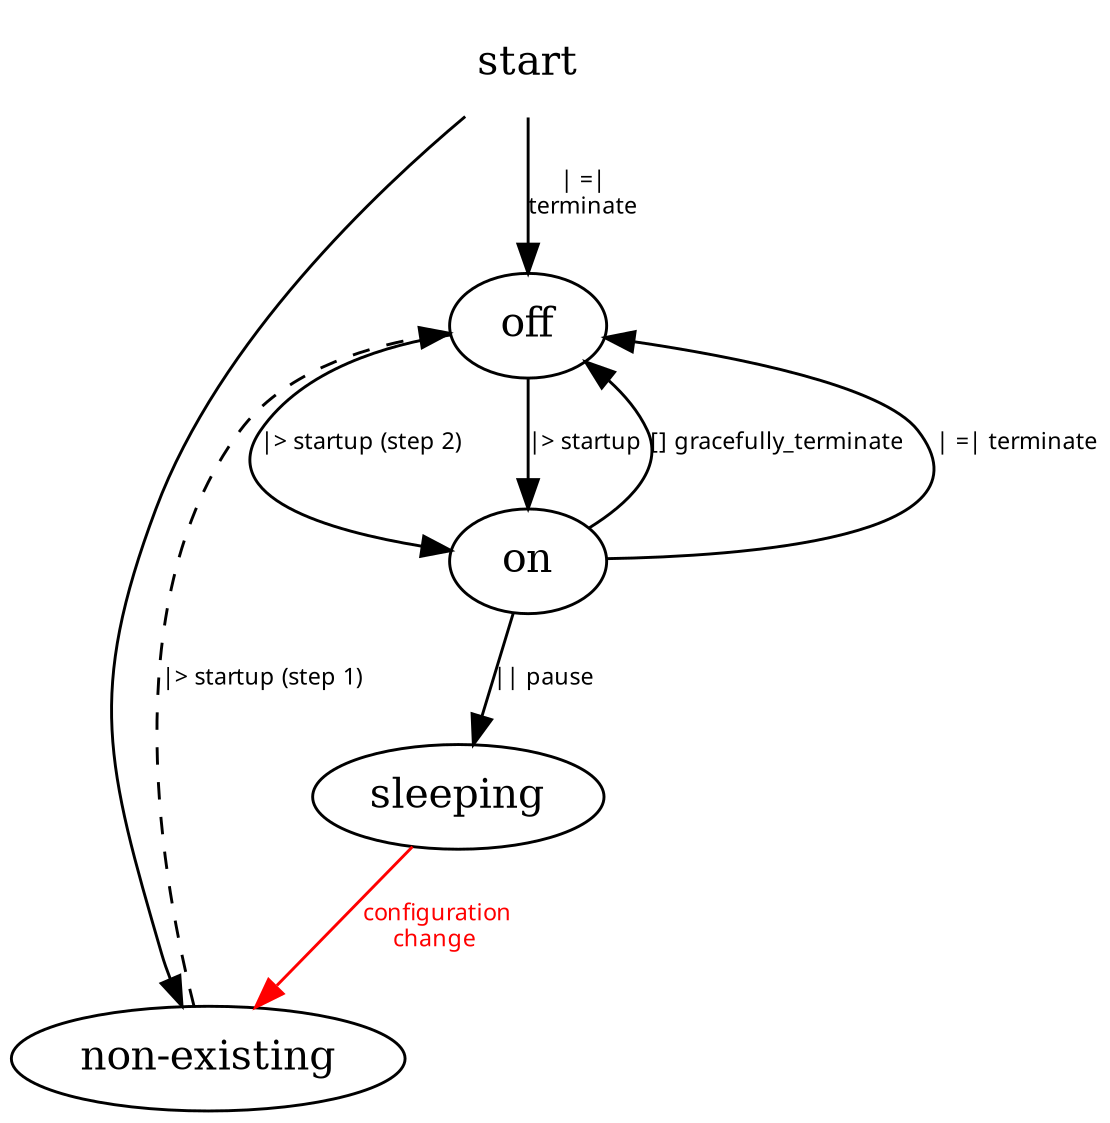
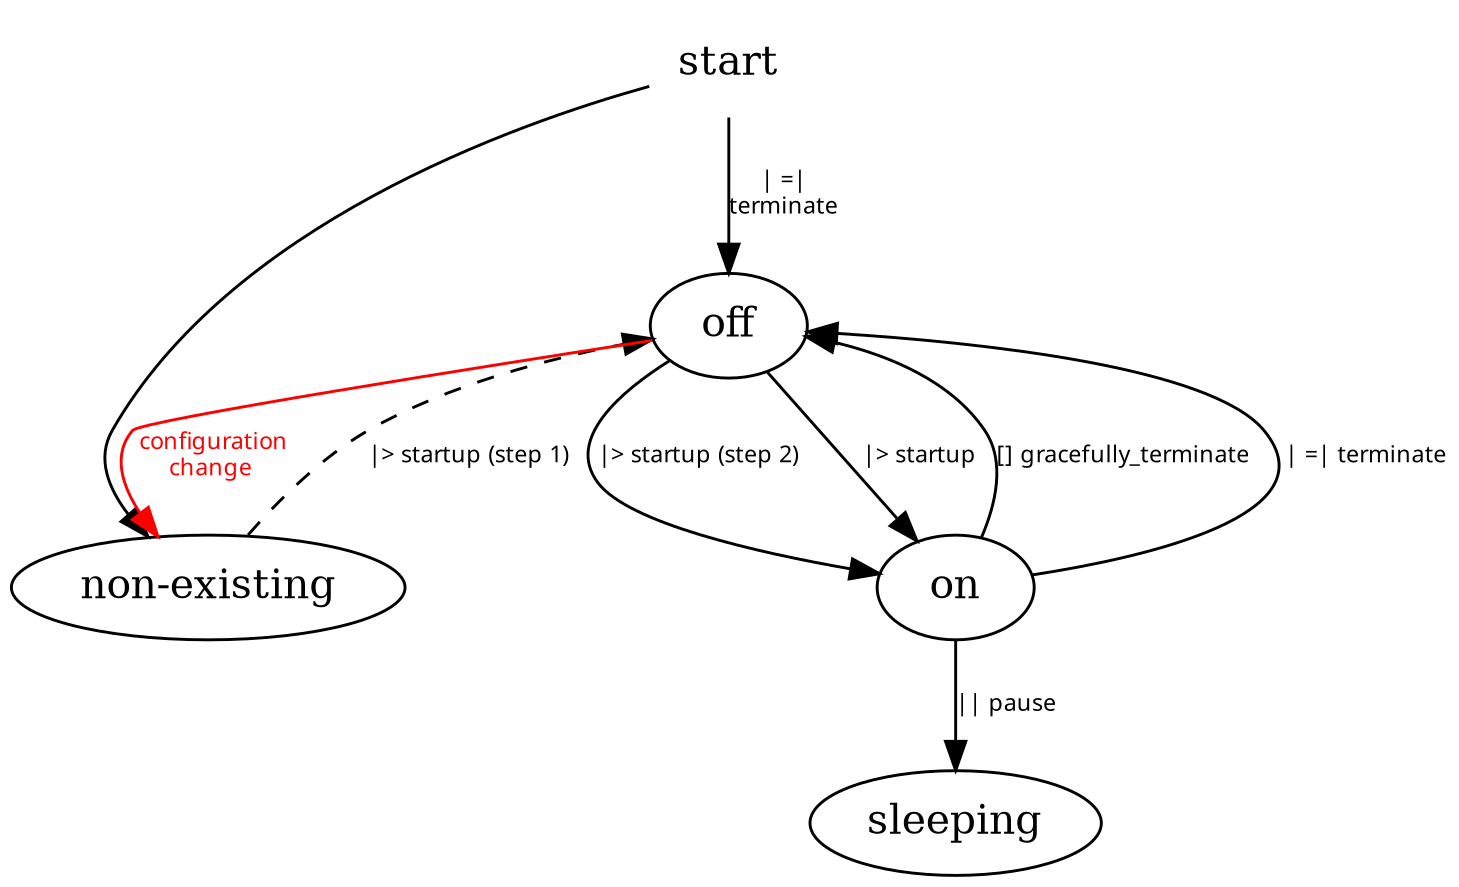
(345, 916) -> (347, 389)
